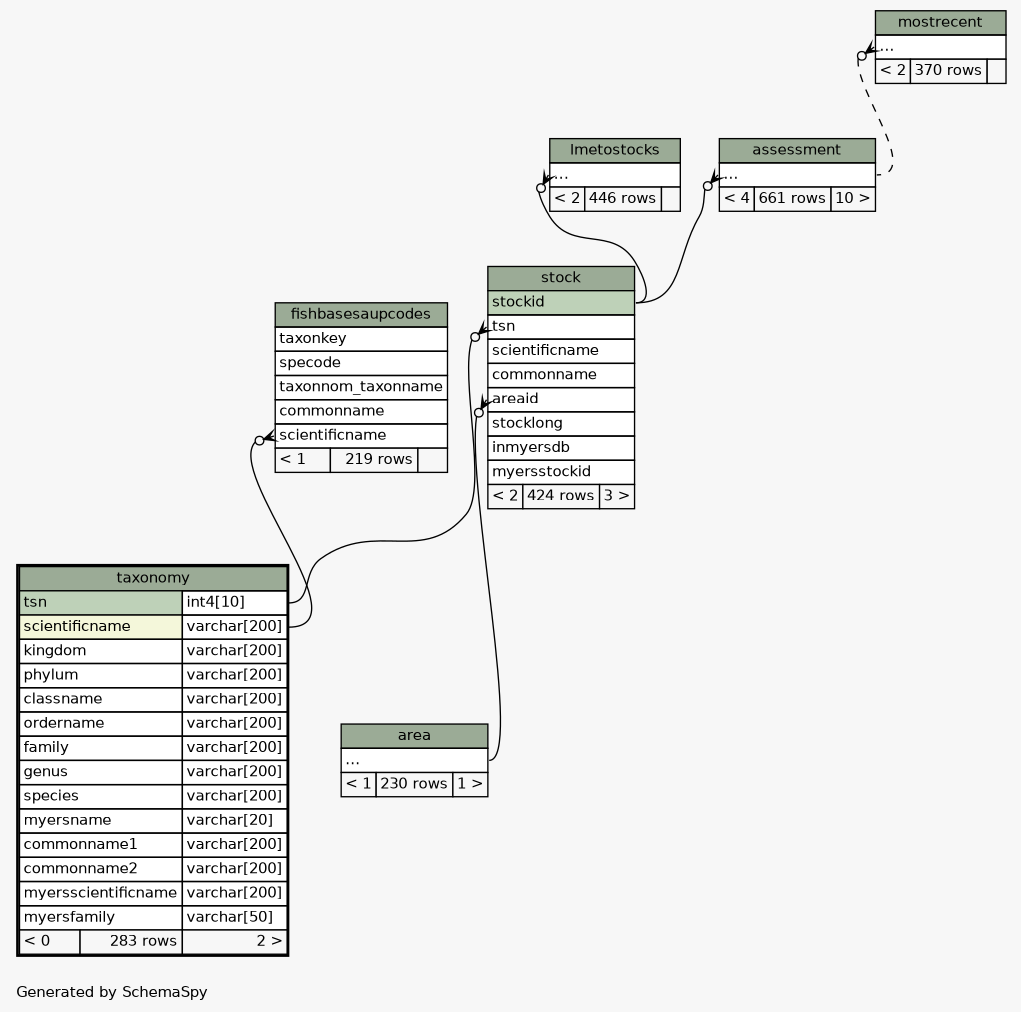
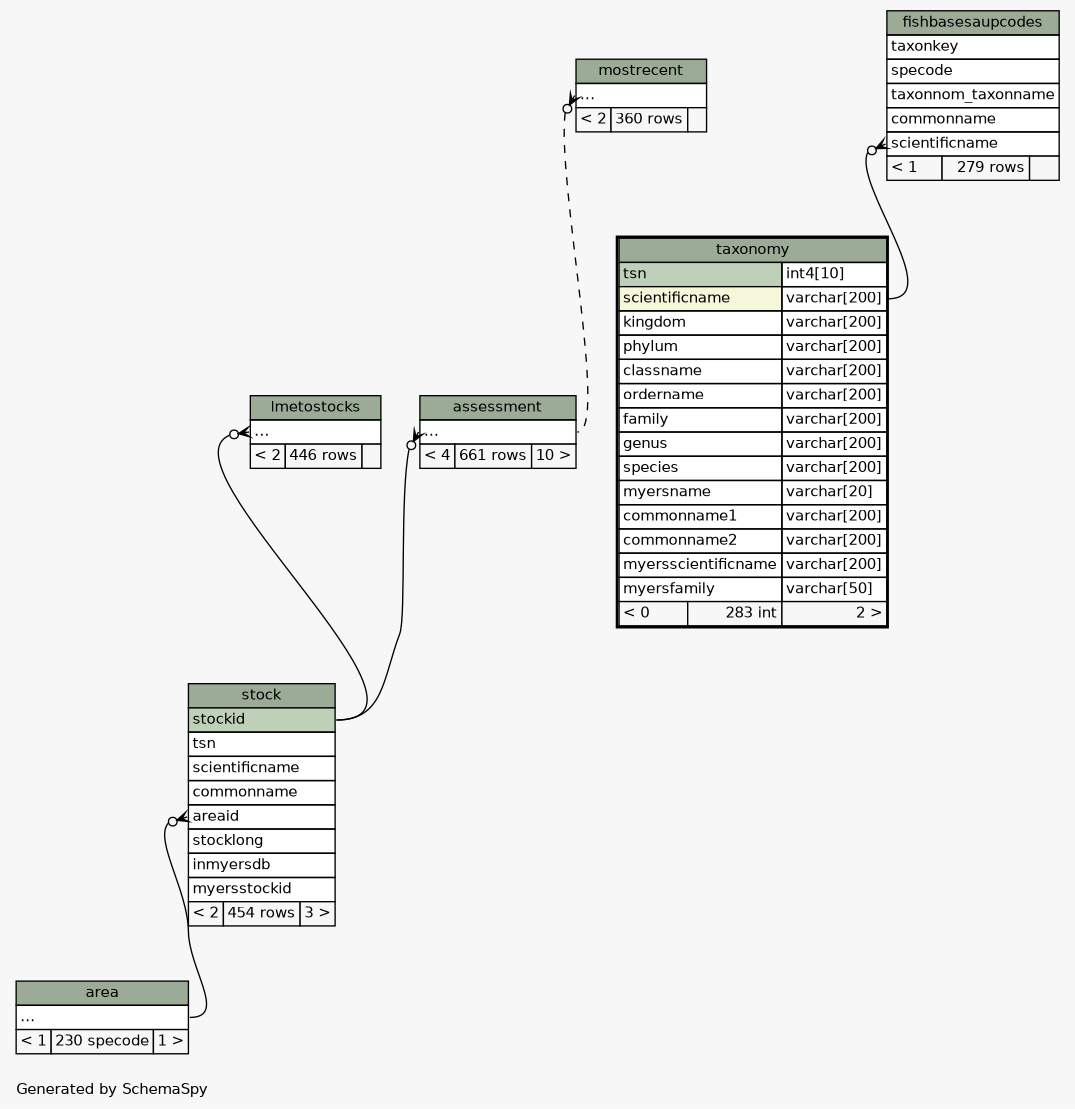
(949, 71) -> (649, 119)
(380, 460) -> (991, 168)
(561, 496) -> (262, 913)
(452, 528) -> none
(415, 784) -> (102, 1041)
(144, 941) -> (752, 613)
